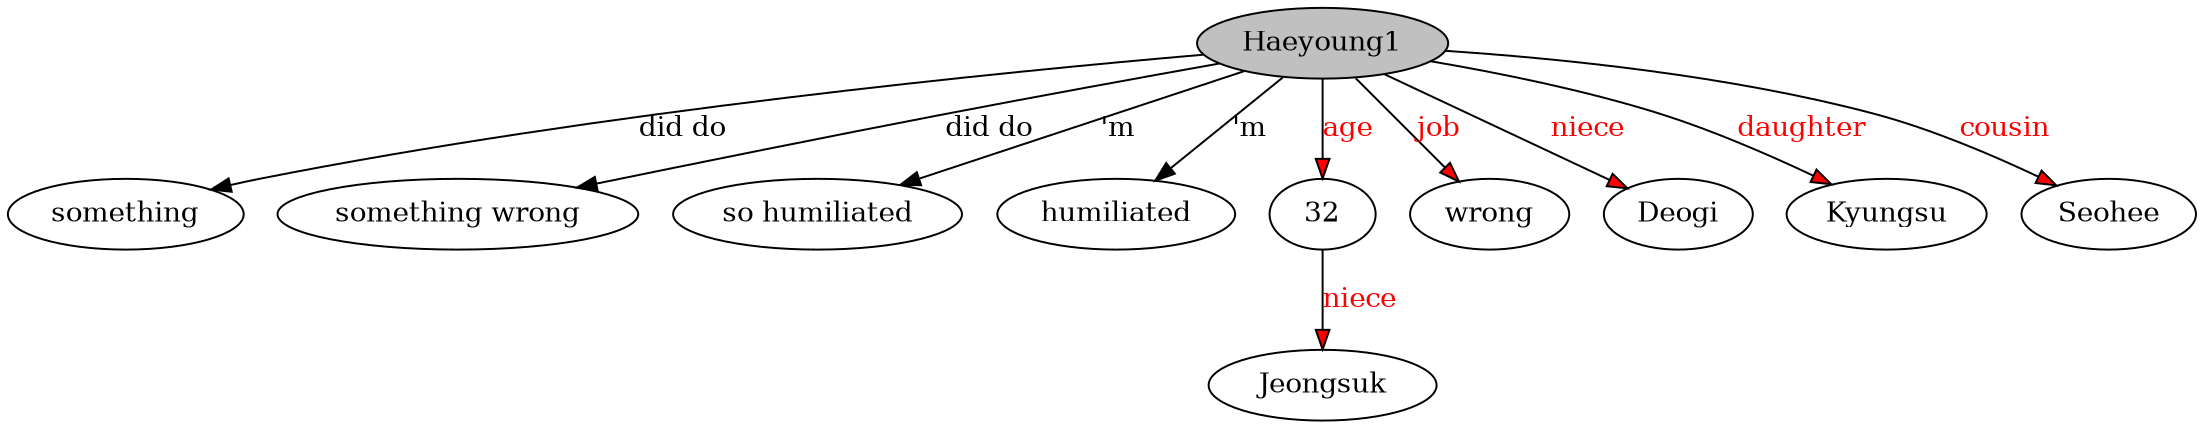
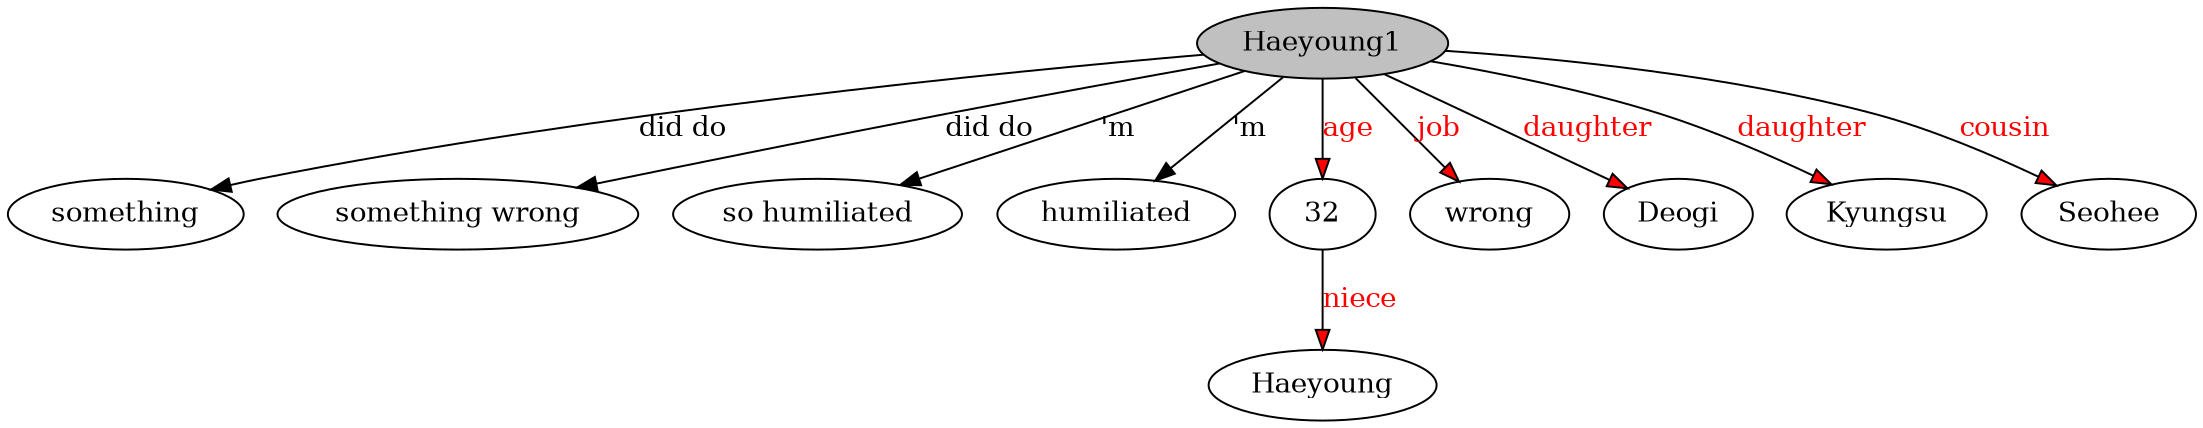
(1588, 129) -> (1588, 129)
(1323, 385) -> (1323, 385)
